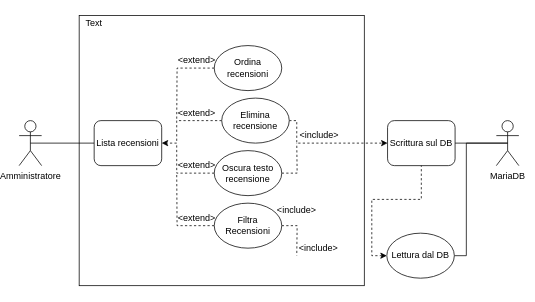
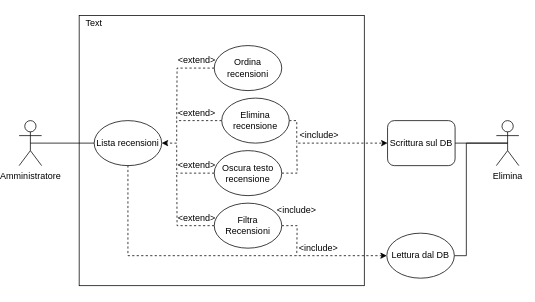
(128, 143) -> (128, 143)
(508, 176) -> (508, 176)
(386, 199) -> (203, 255)
